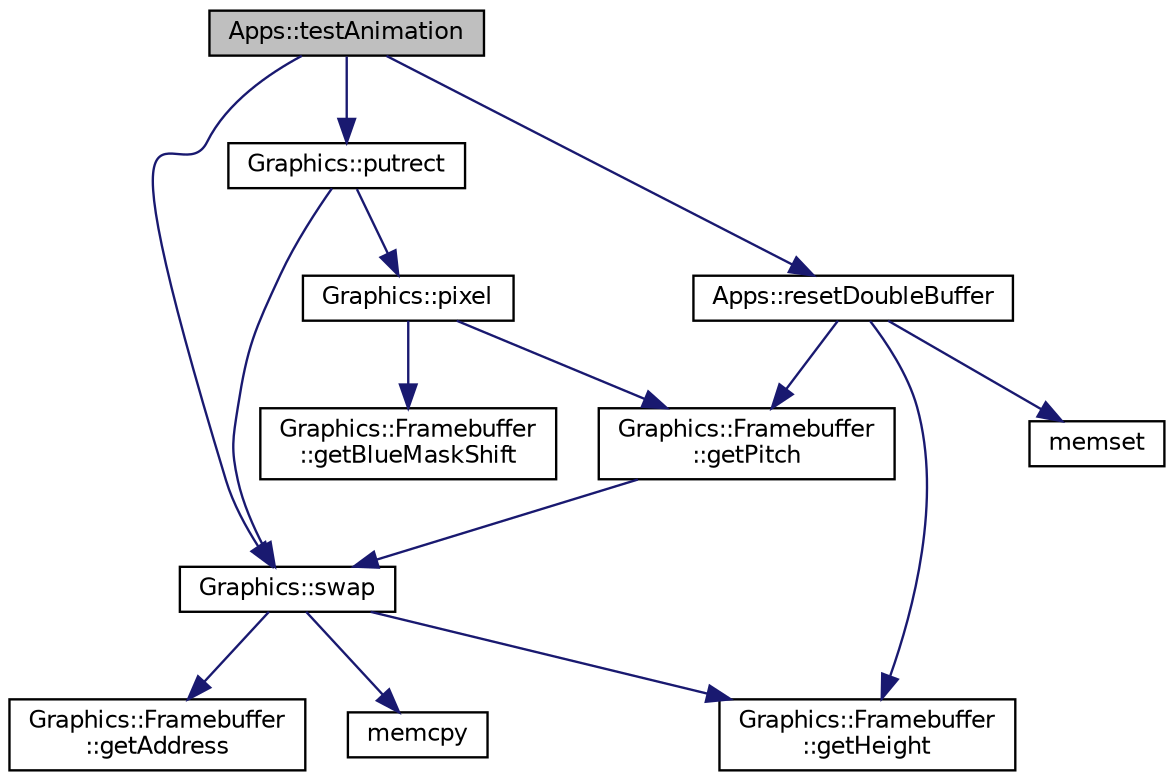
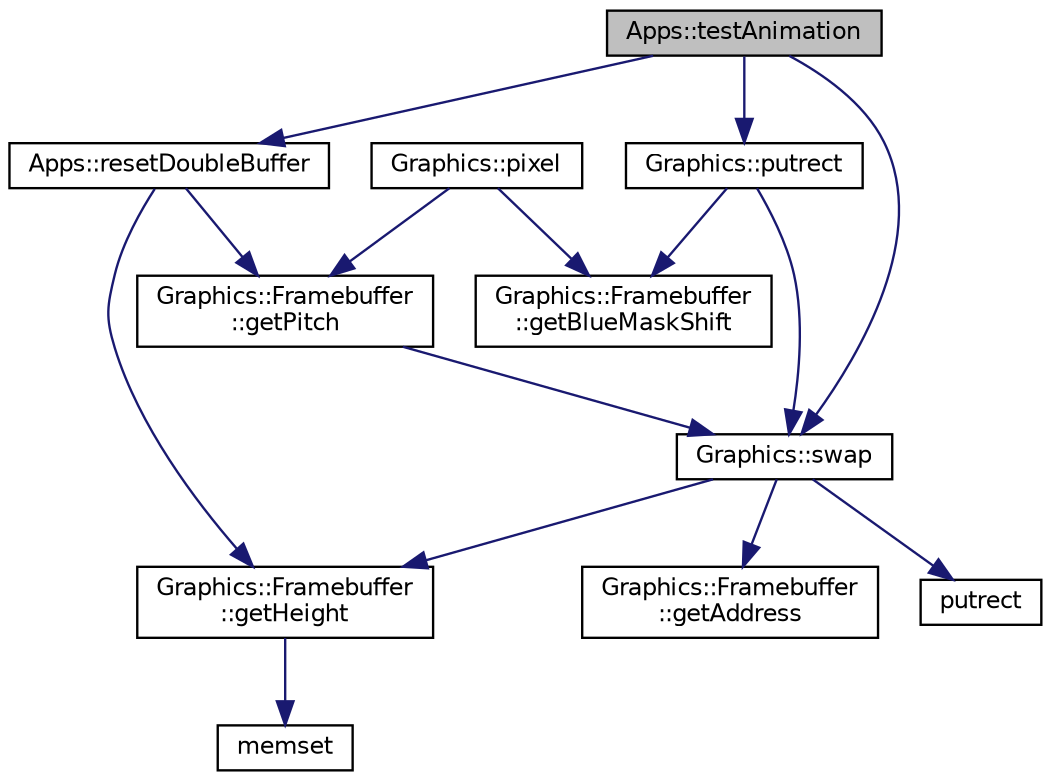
(372, 221) -> (697, 223)
(965, 365) -> (285, 669)
(418, 735) -> (981, 602)
